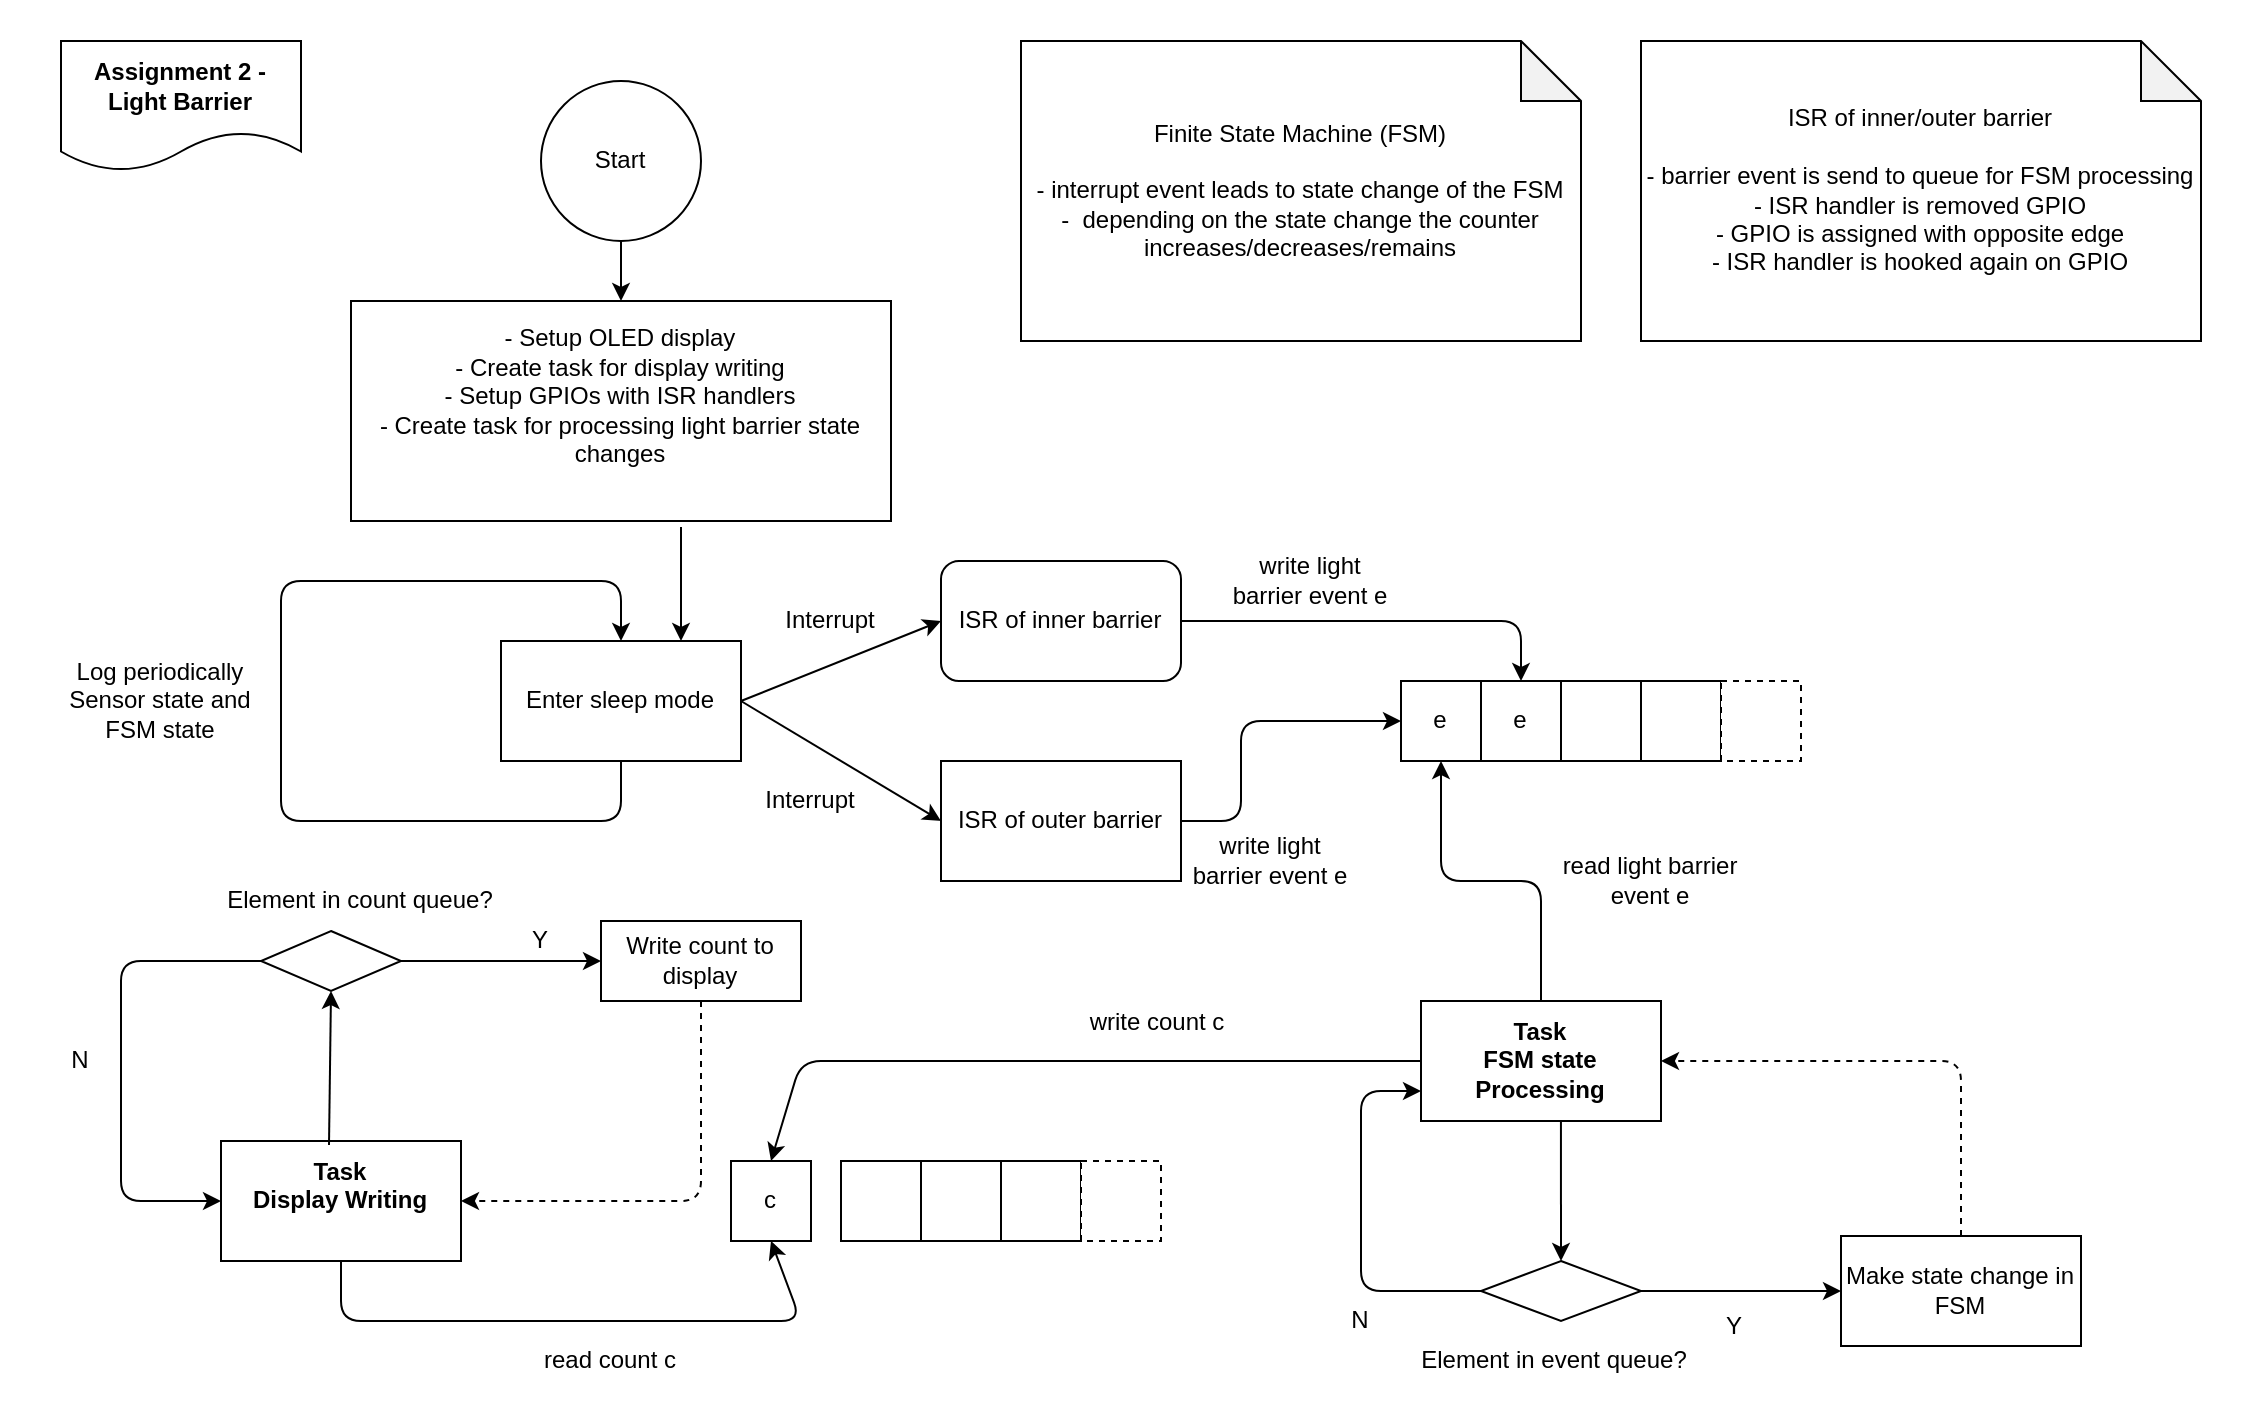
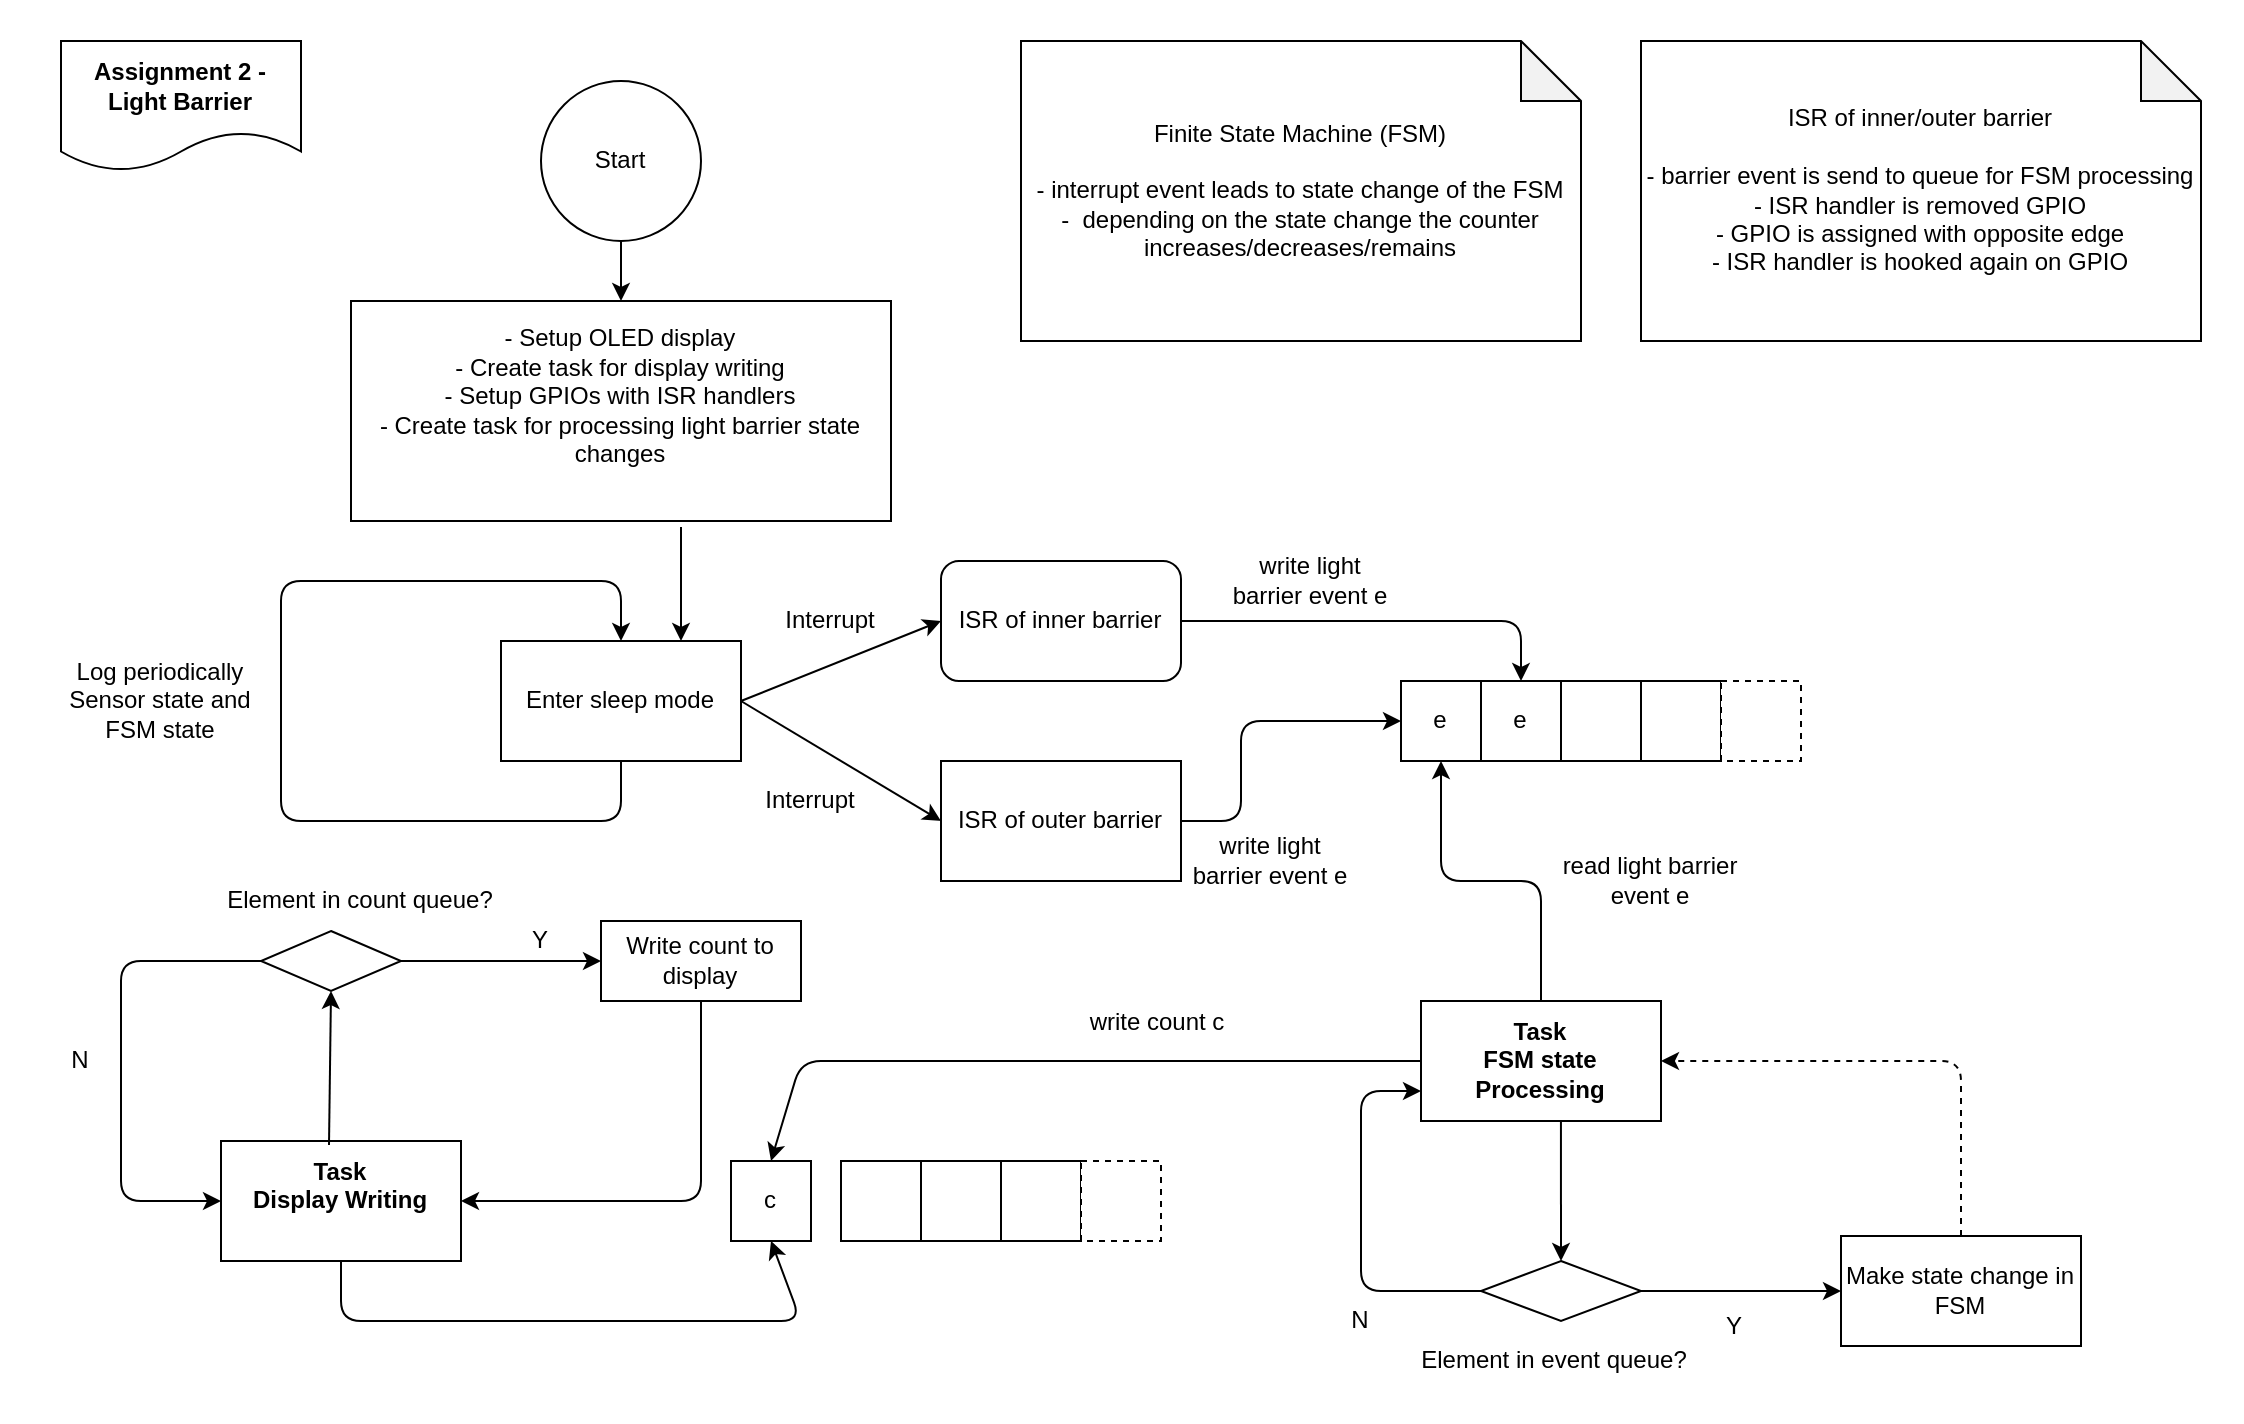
(679, 1201) -> (679, 1201)
(611, 1361) -> none
